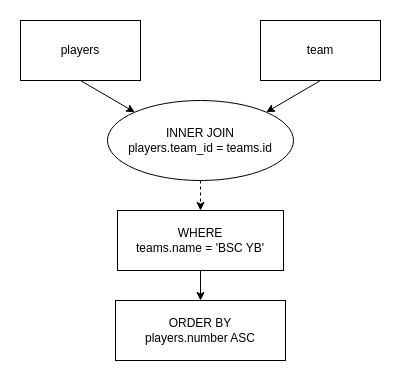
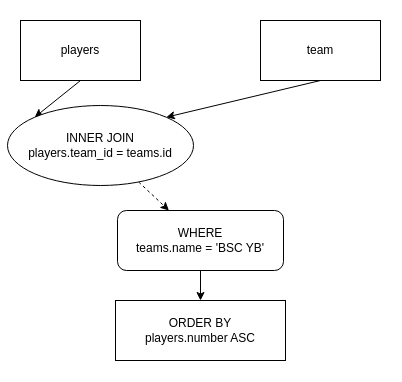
(201, 141) -> (101, 146)
(201, 241) -> (201, 241)
